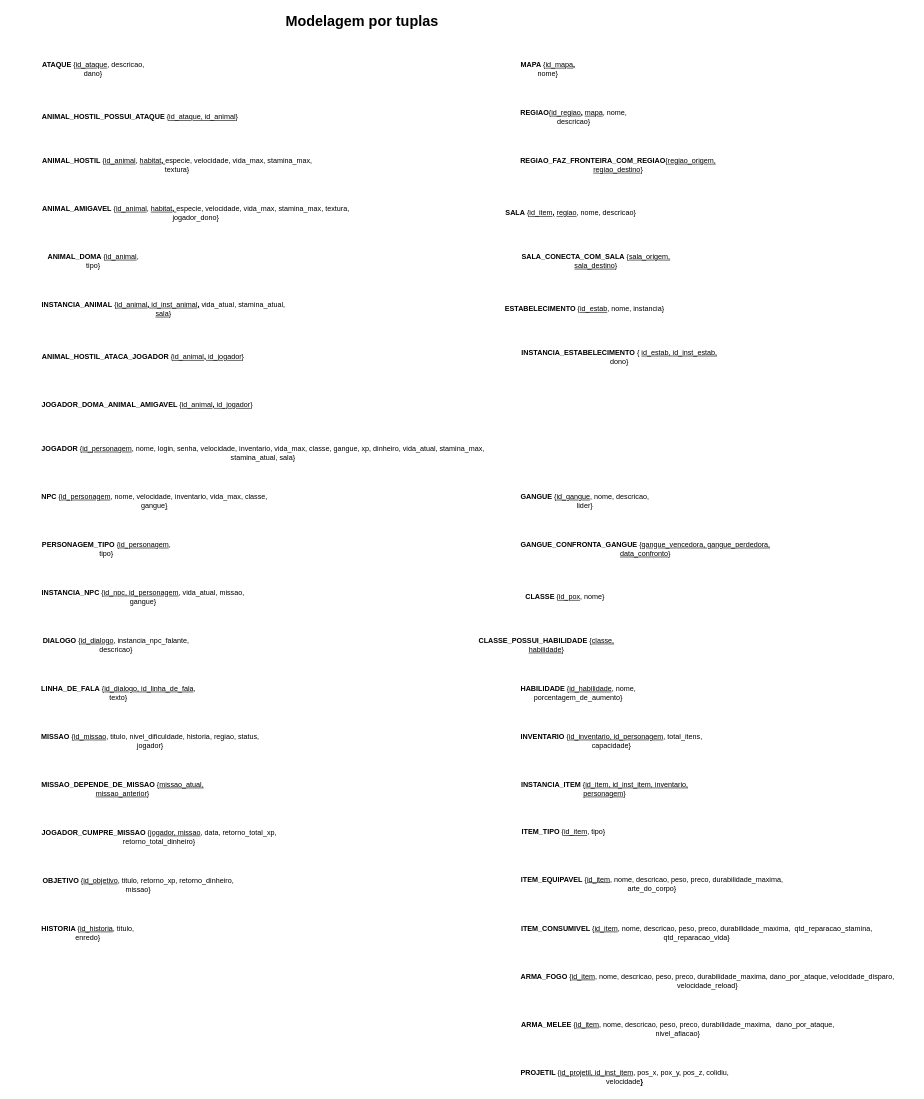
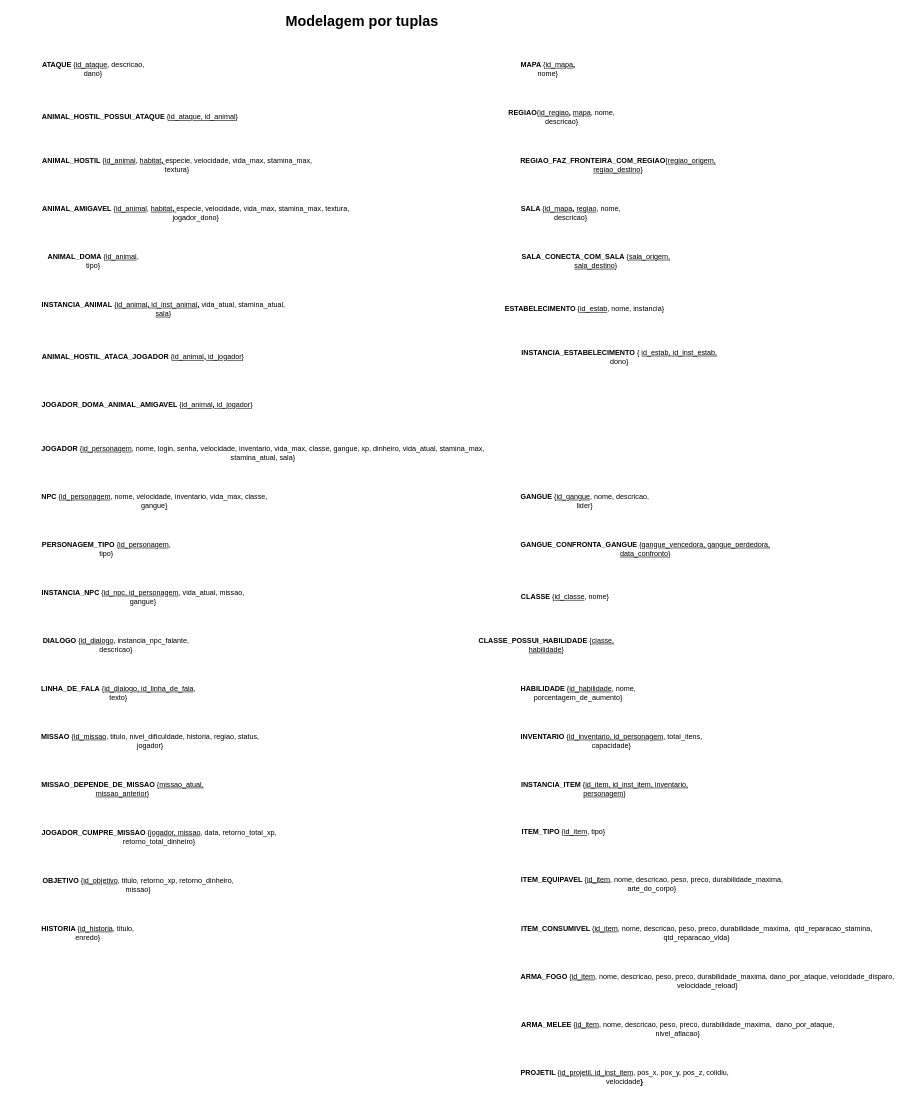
(574, 117) -> (562, 117)
(571, 213) -> (571, 213)
(565, 597) -> (565, 597)
